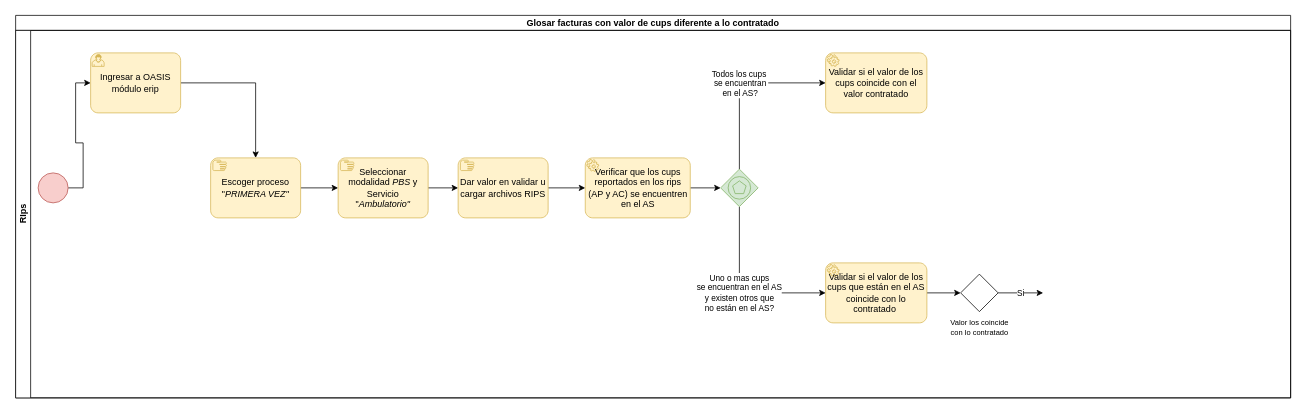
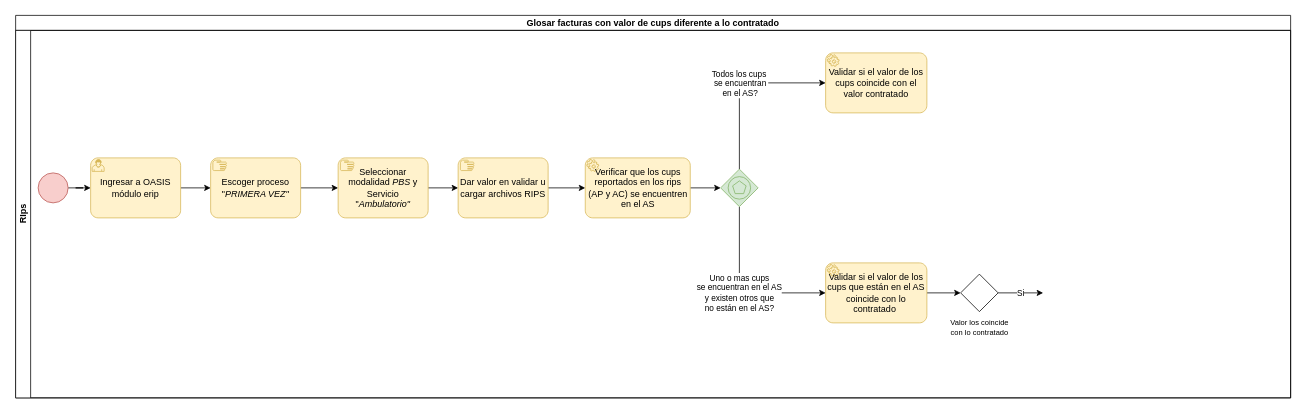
(135, 83) -> (135, 188)
